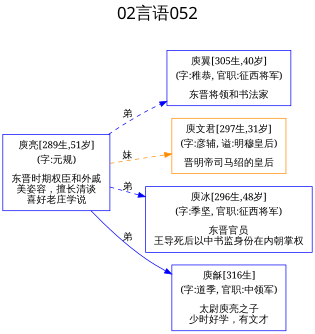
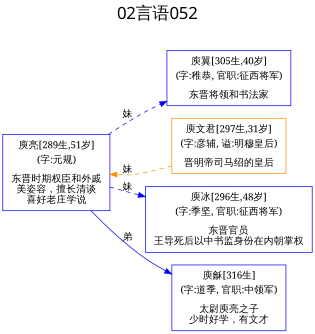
(128, 114) -> (128, 114)
(137, 159) -> (145, 173)
(128, 187) -> (128, 187)
